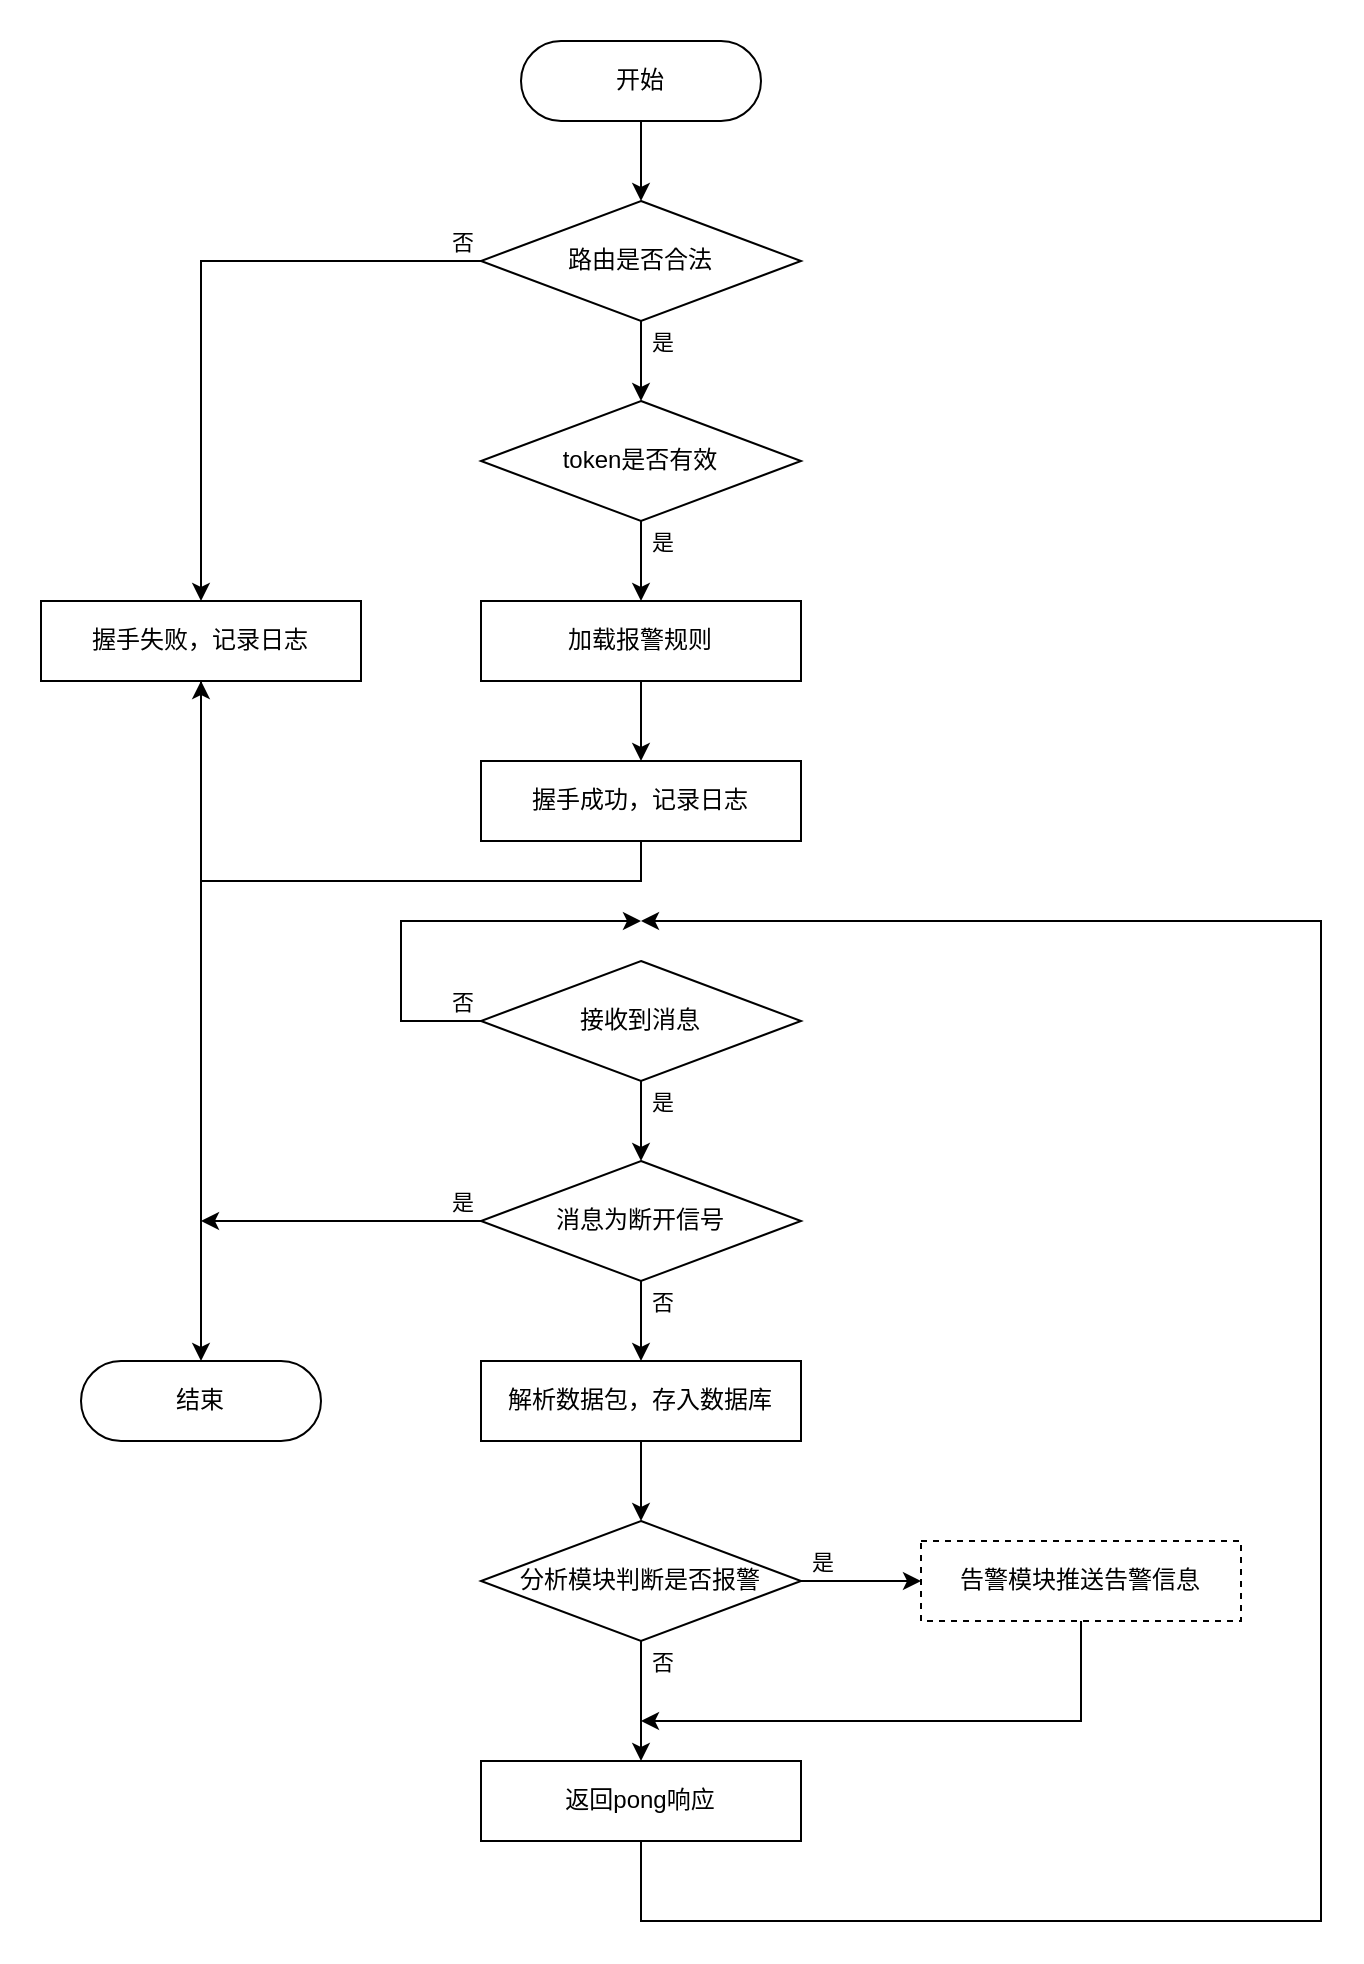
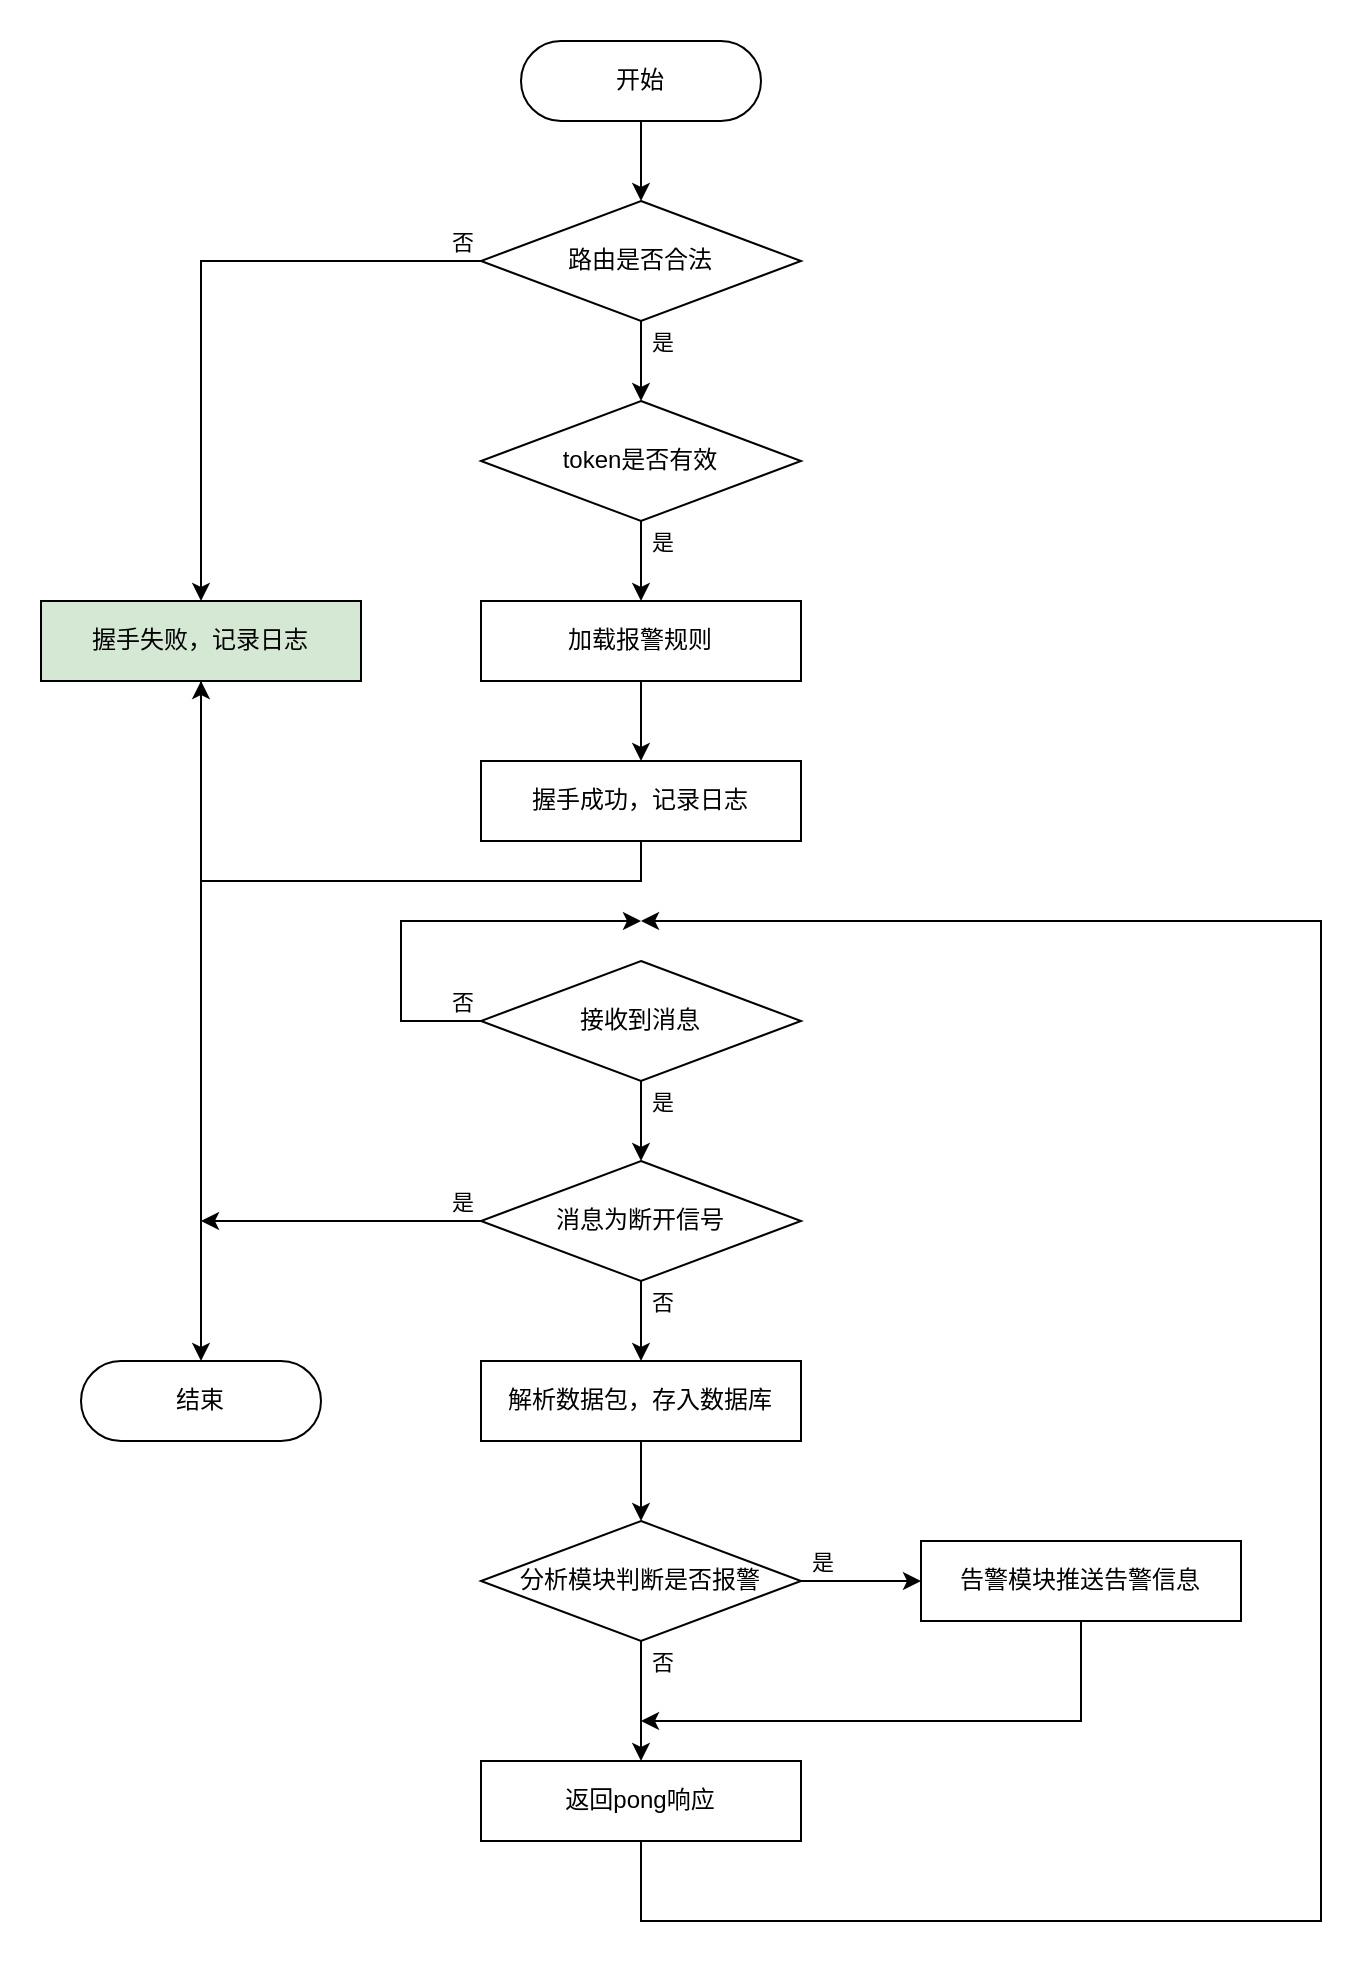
(201, 641) -> (201, 641)
(1081, 1581) -> (1081, 1581)
